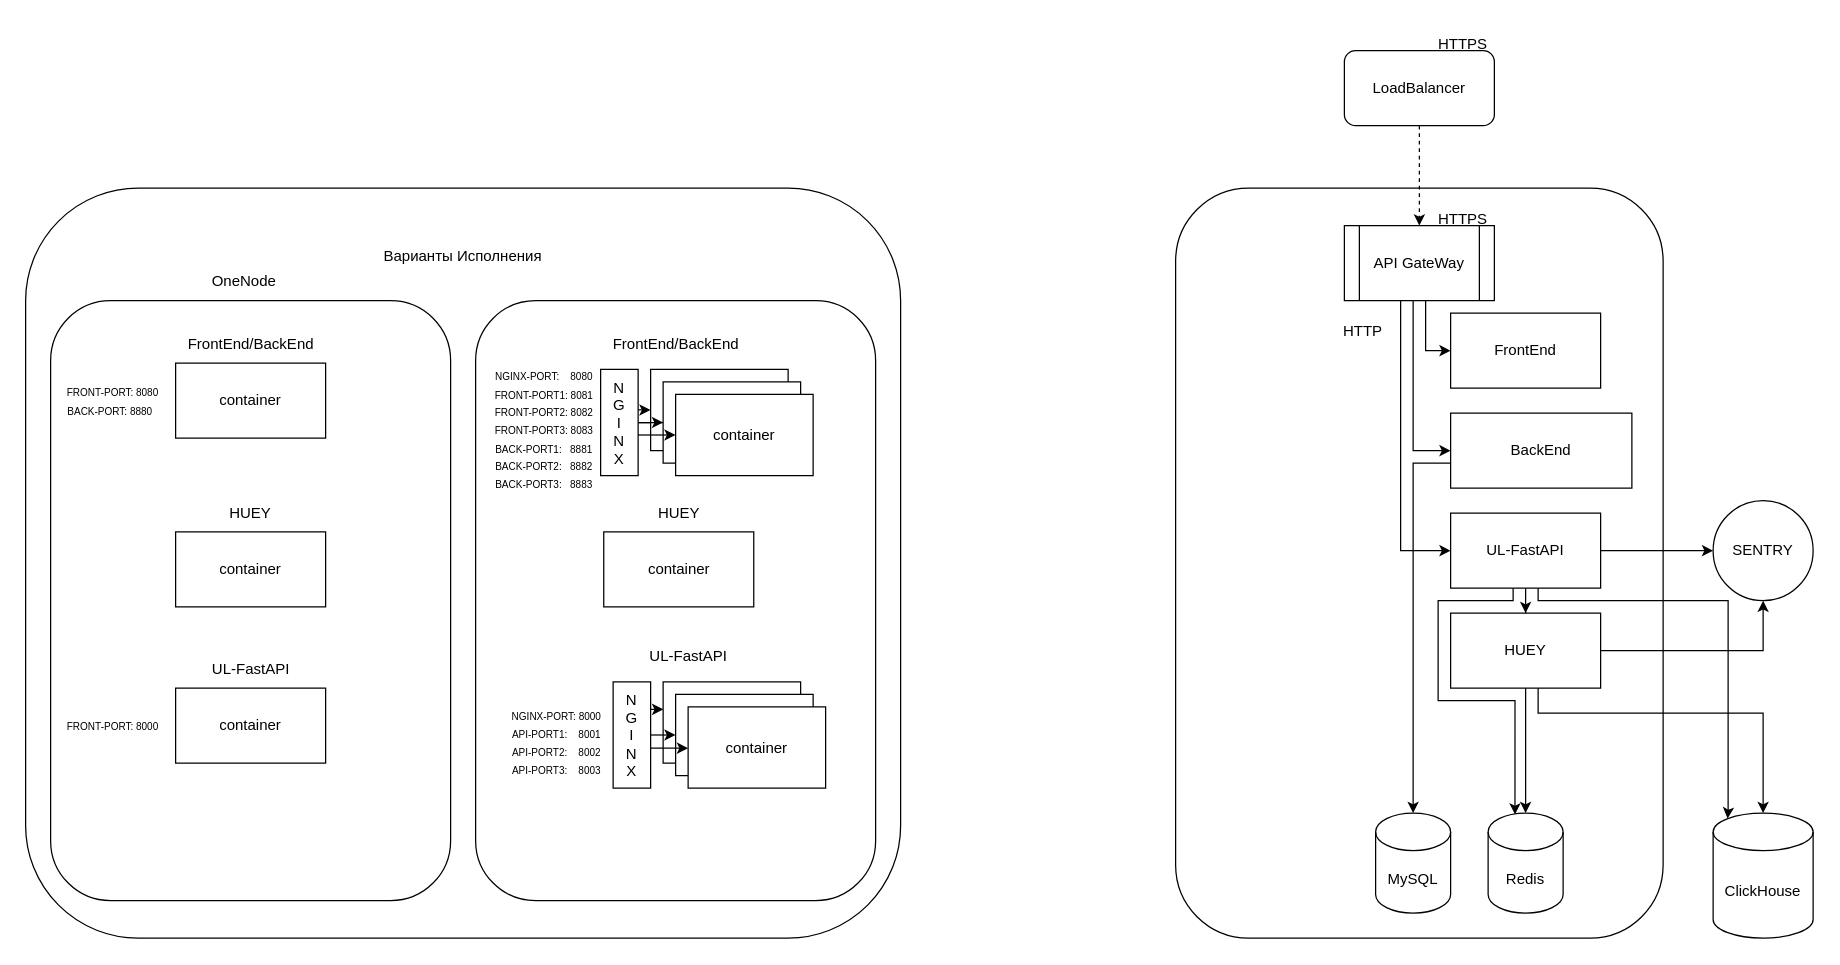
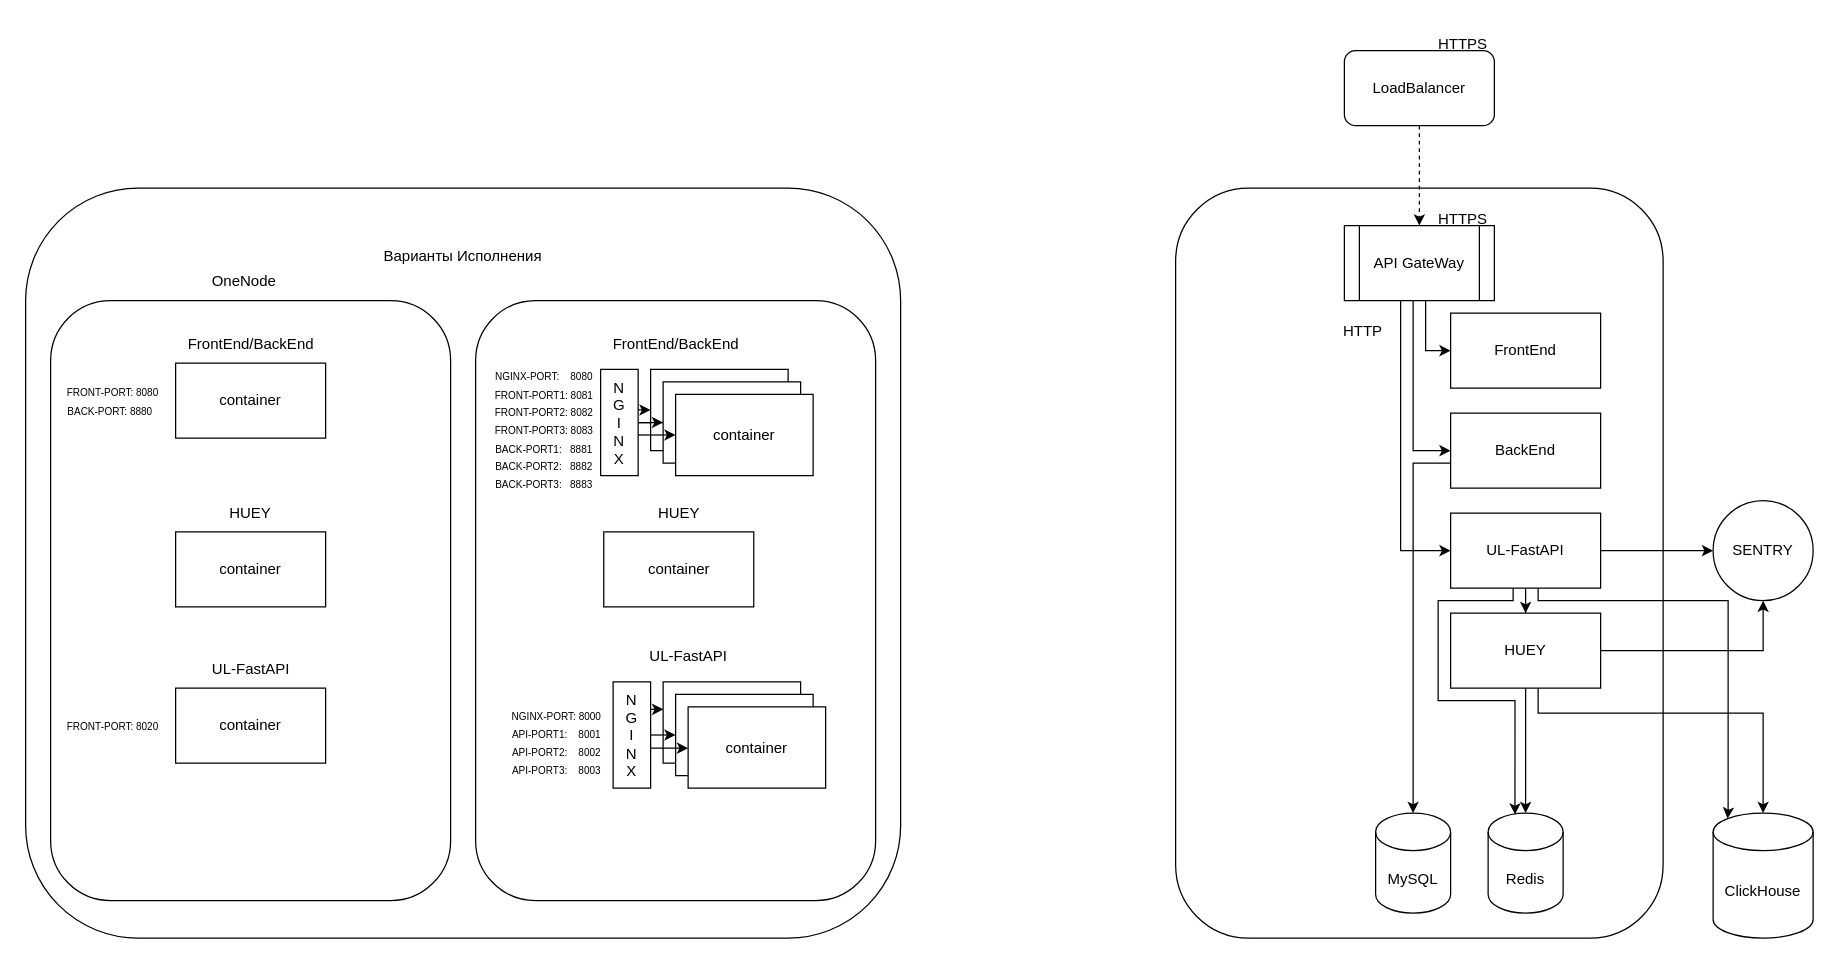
(1541, 451) -> (1526, 451)
(113, 726) -> (113, 726)
